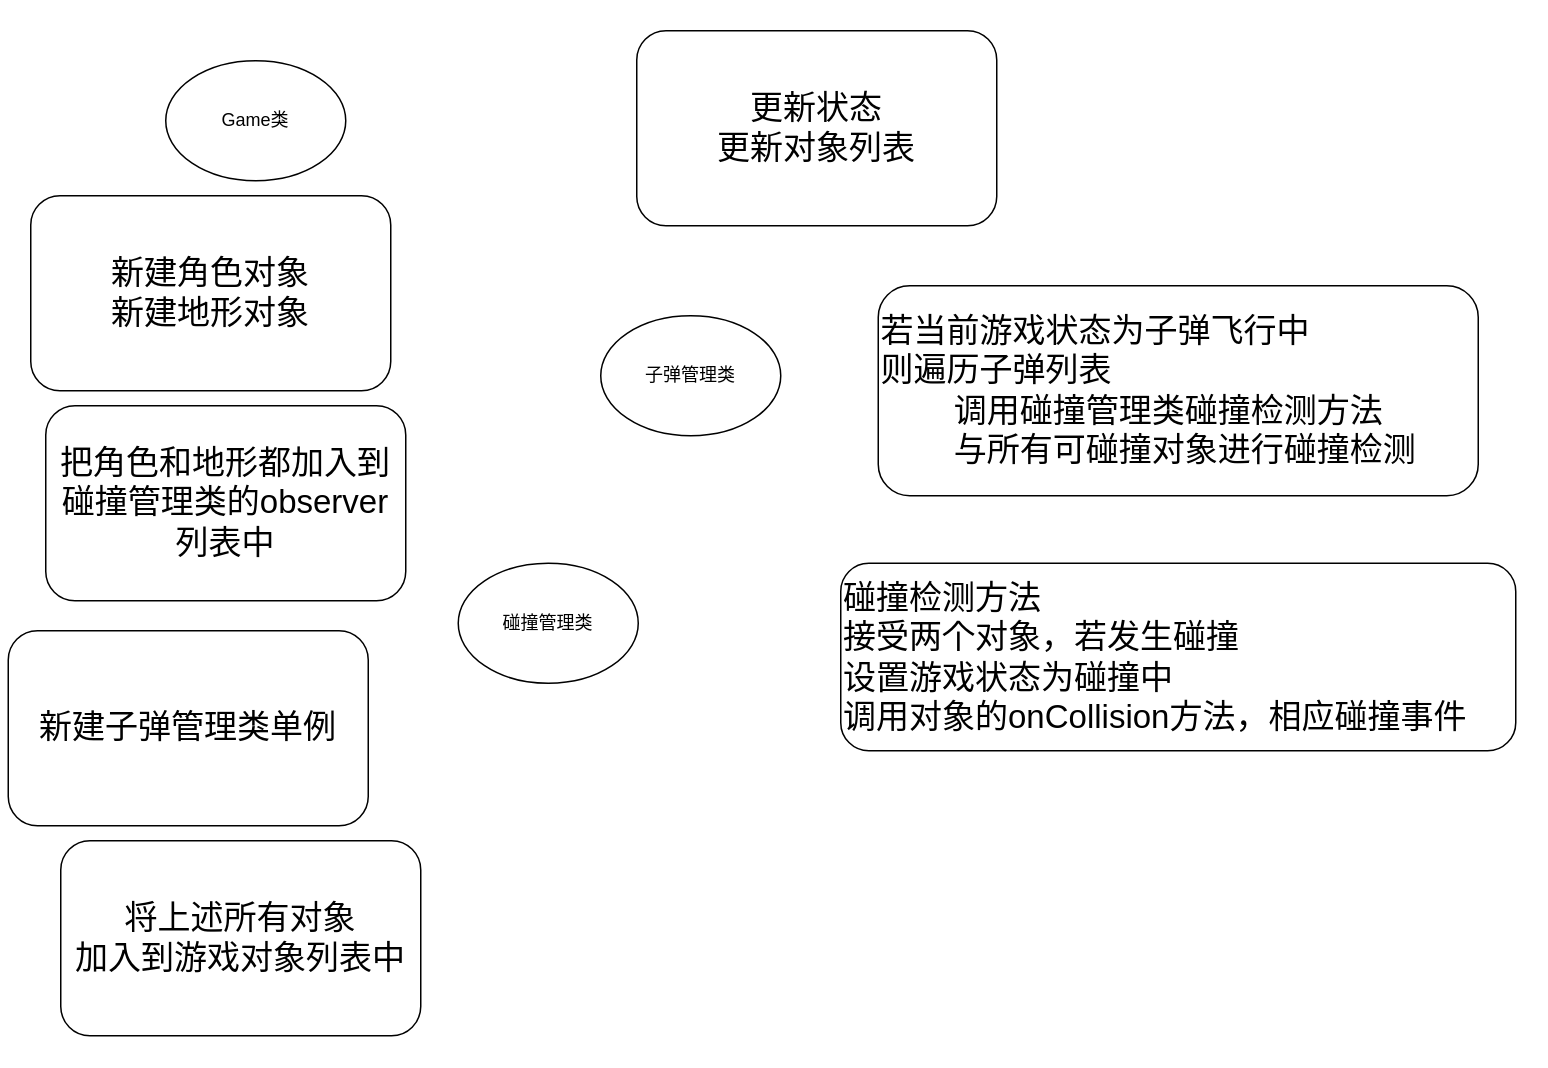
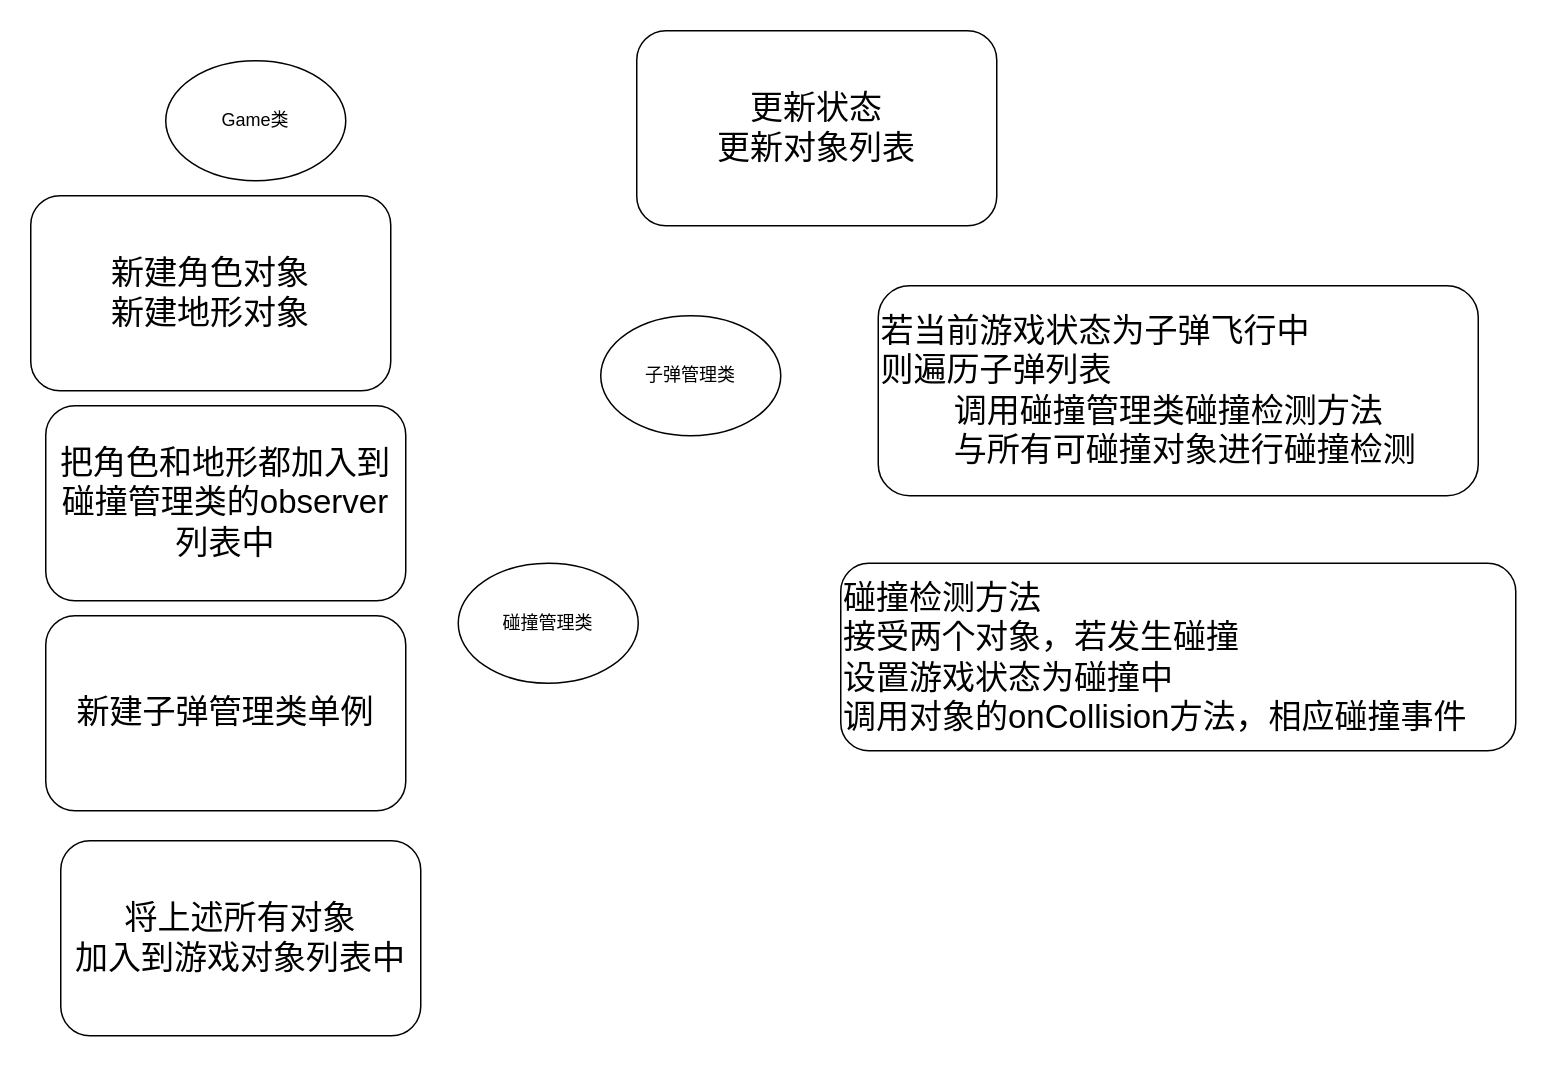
(188, 728) -> (226, 713)
